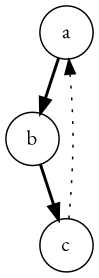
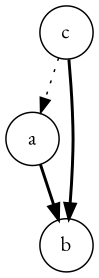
(47, 185) -> (73, 131)
